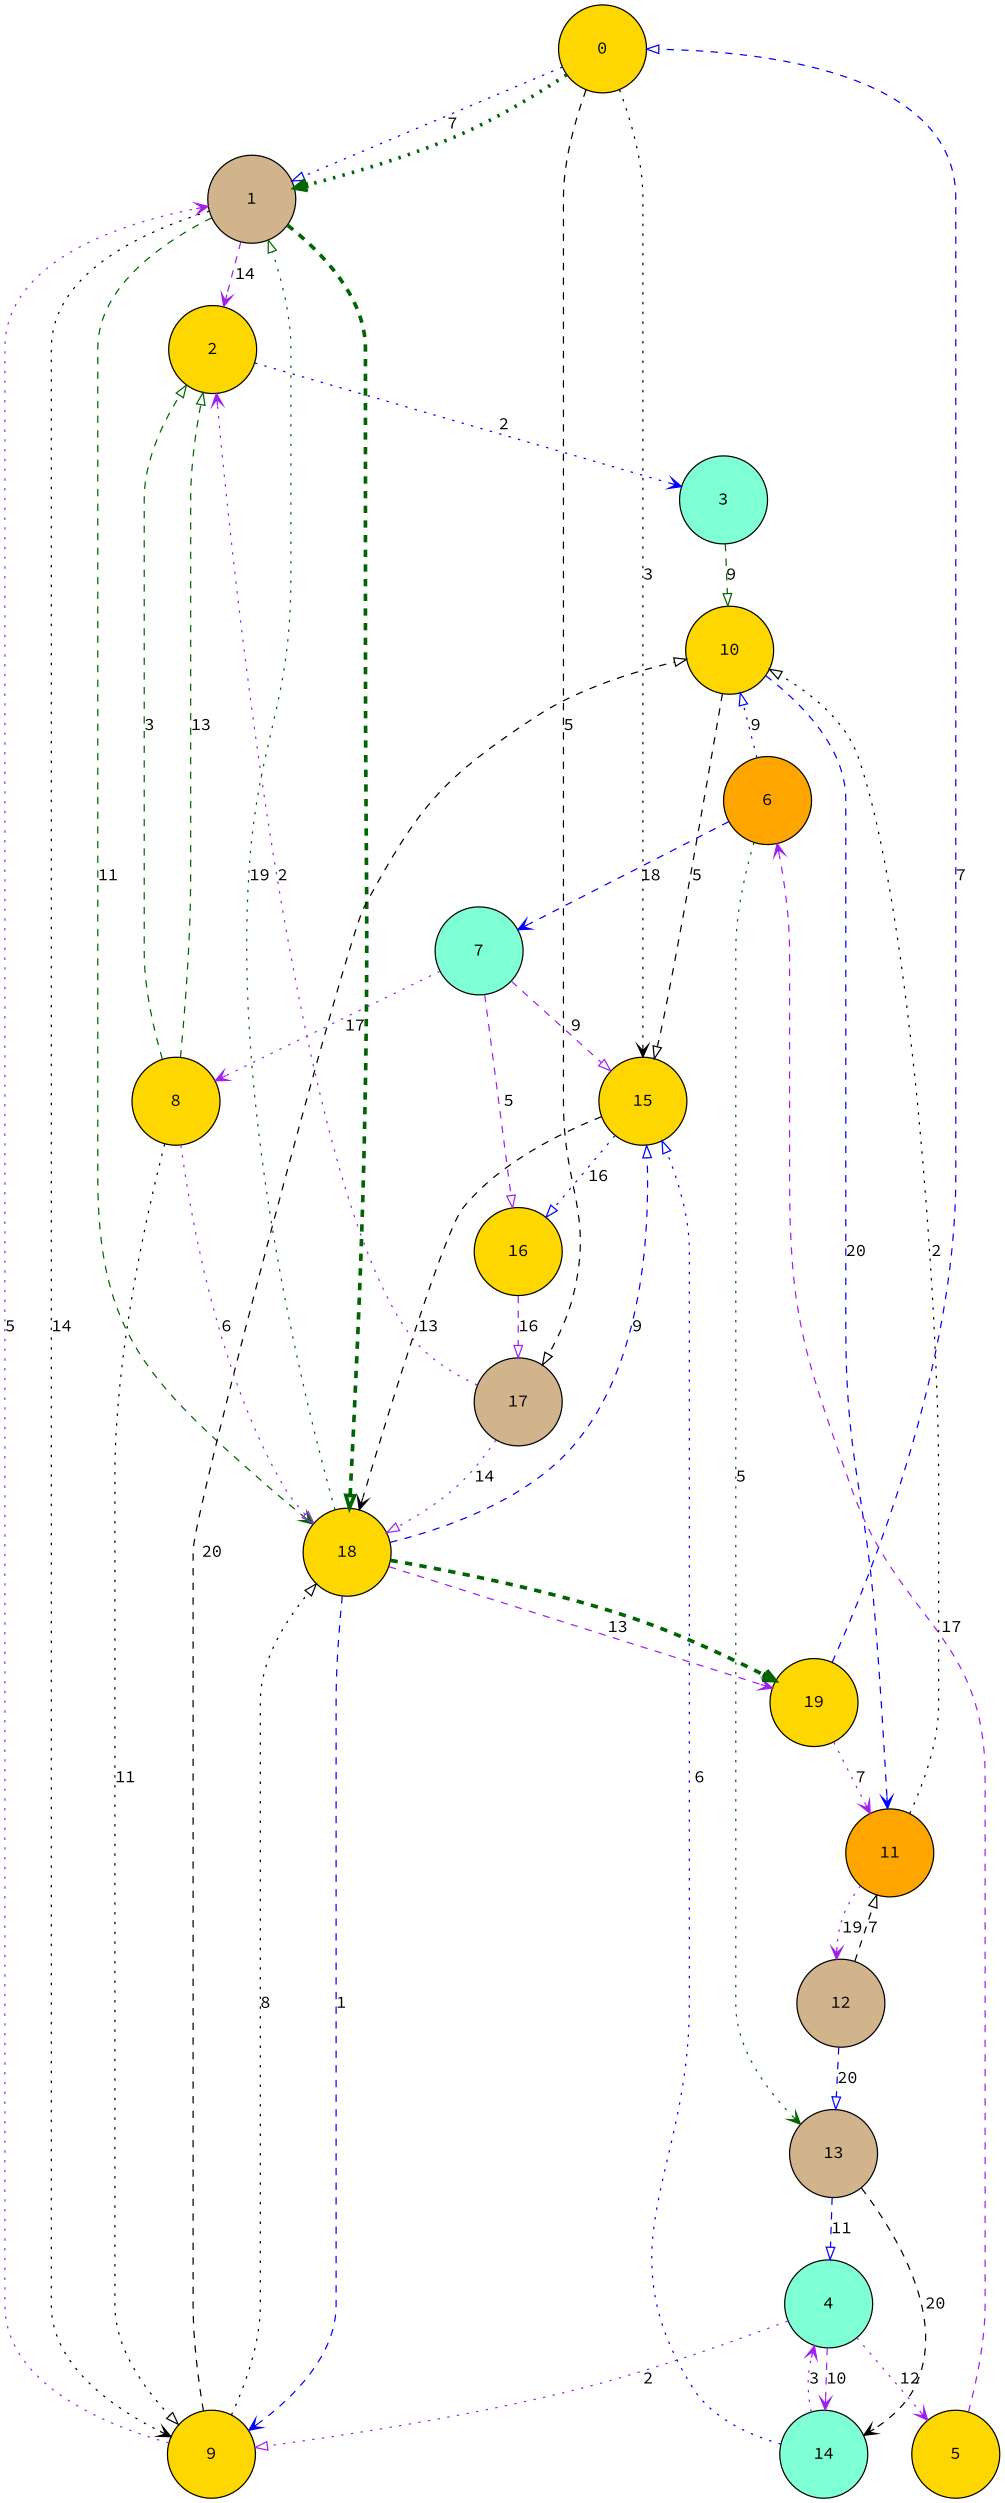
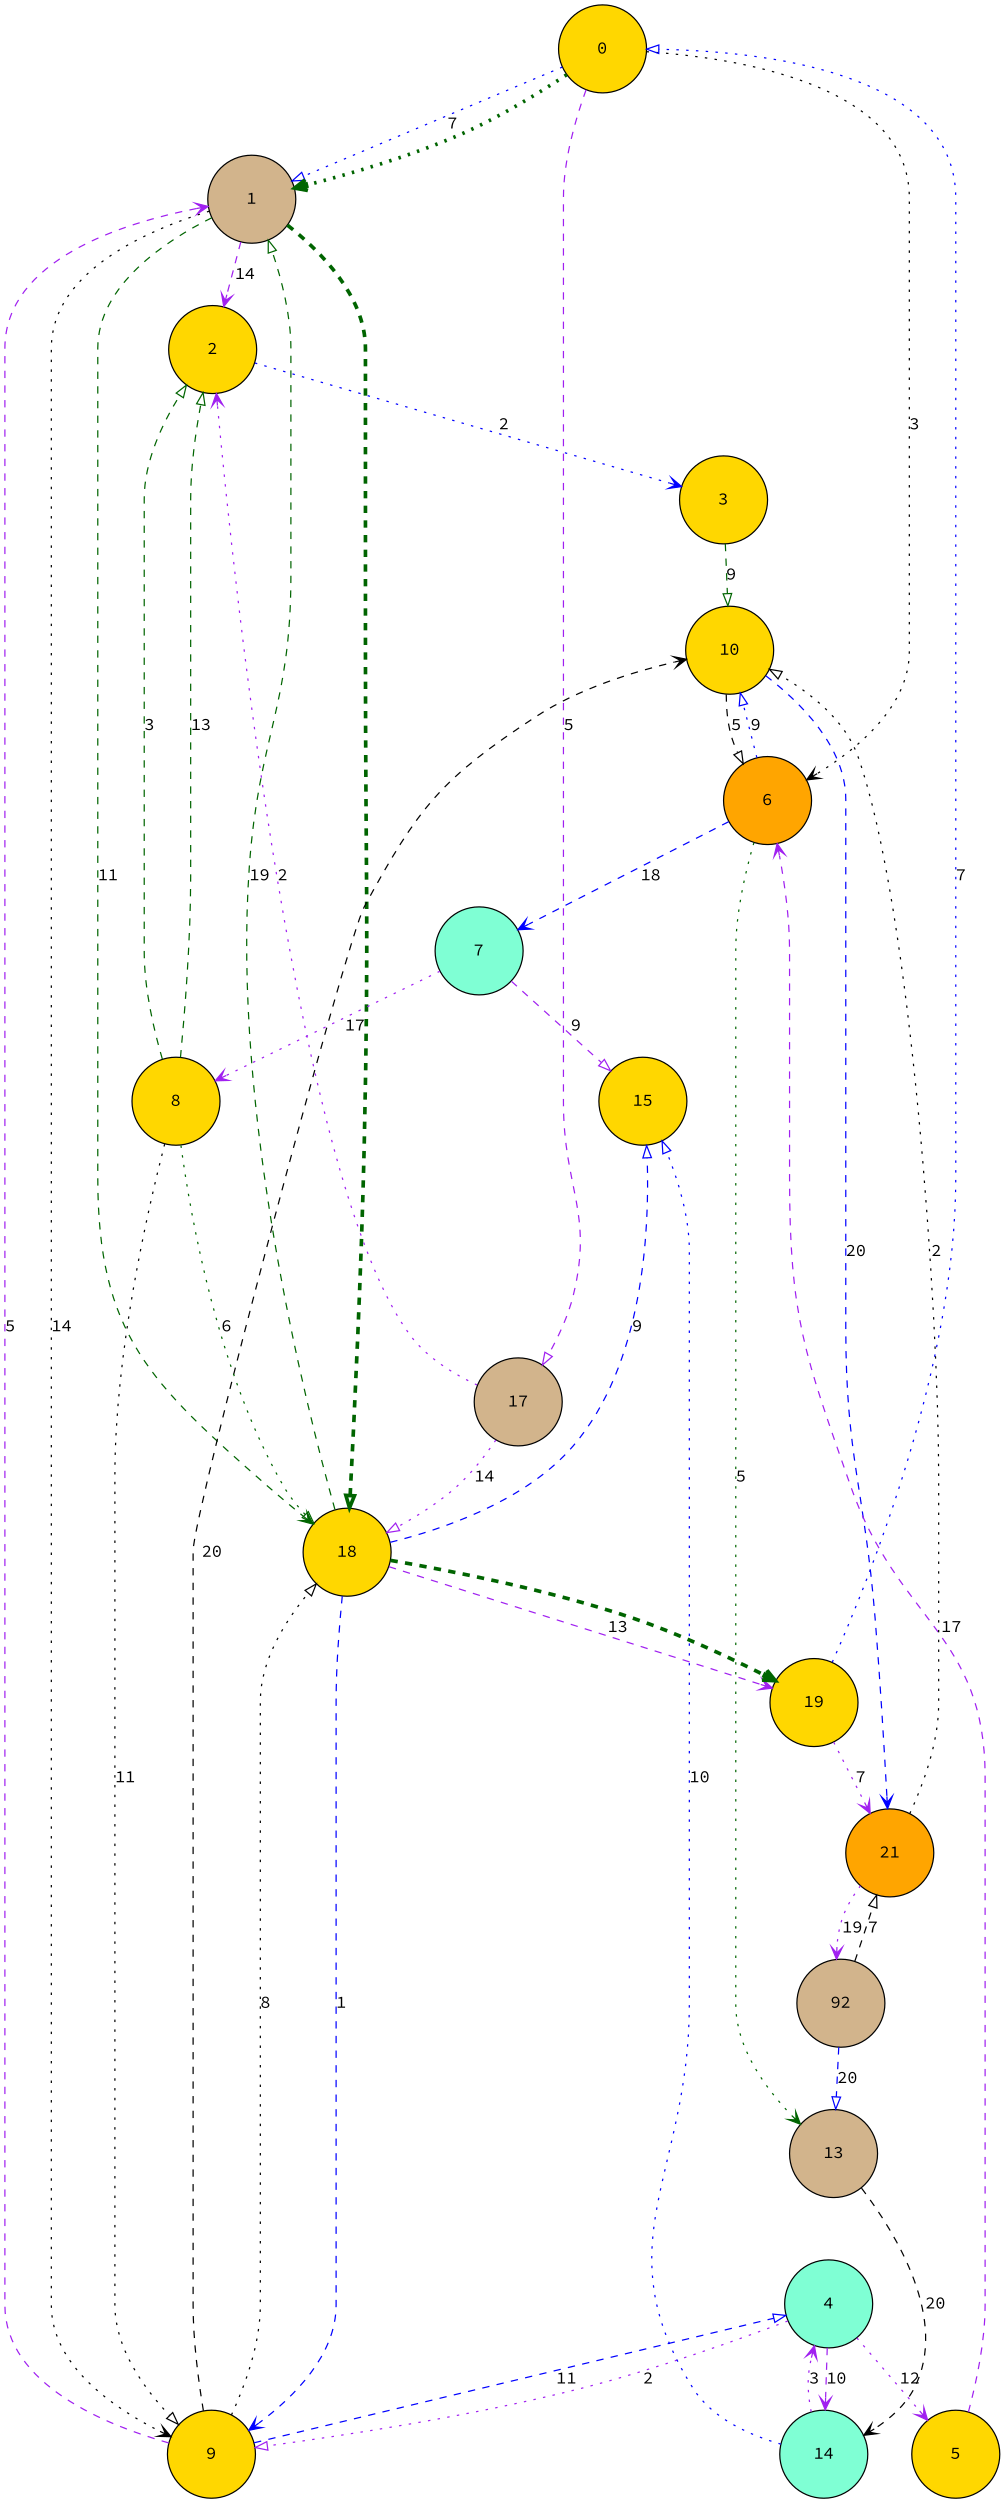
(724, 500) -> (724, 500)
(643, 566) -> (909, 340)
(563, 724) -> (563, 724)
(956, 757) -> (956, 757)
(691, 870) -> (729, 724)
(249, 882) -> (249, 882)
(518, 1252) -> none
(435, 1272) -> none
(5, 1313) -> (5, 1313)
(222, 1338) -> (222, 1338)
(205, 1492) -> (205, 1492)
(700, 1778) -> (700, 1778)
(890, 1853) -> (890, 1853)
(841, 2003) -> (841, 2003)
(831, 2222) -> (514, 2381)
